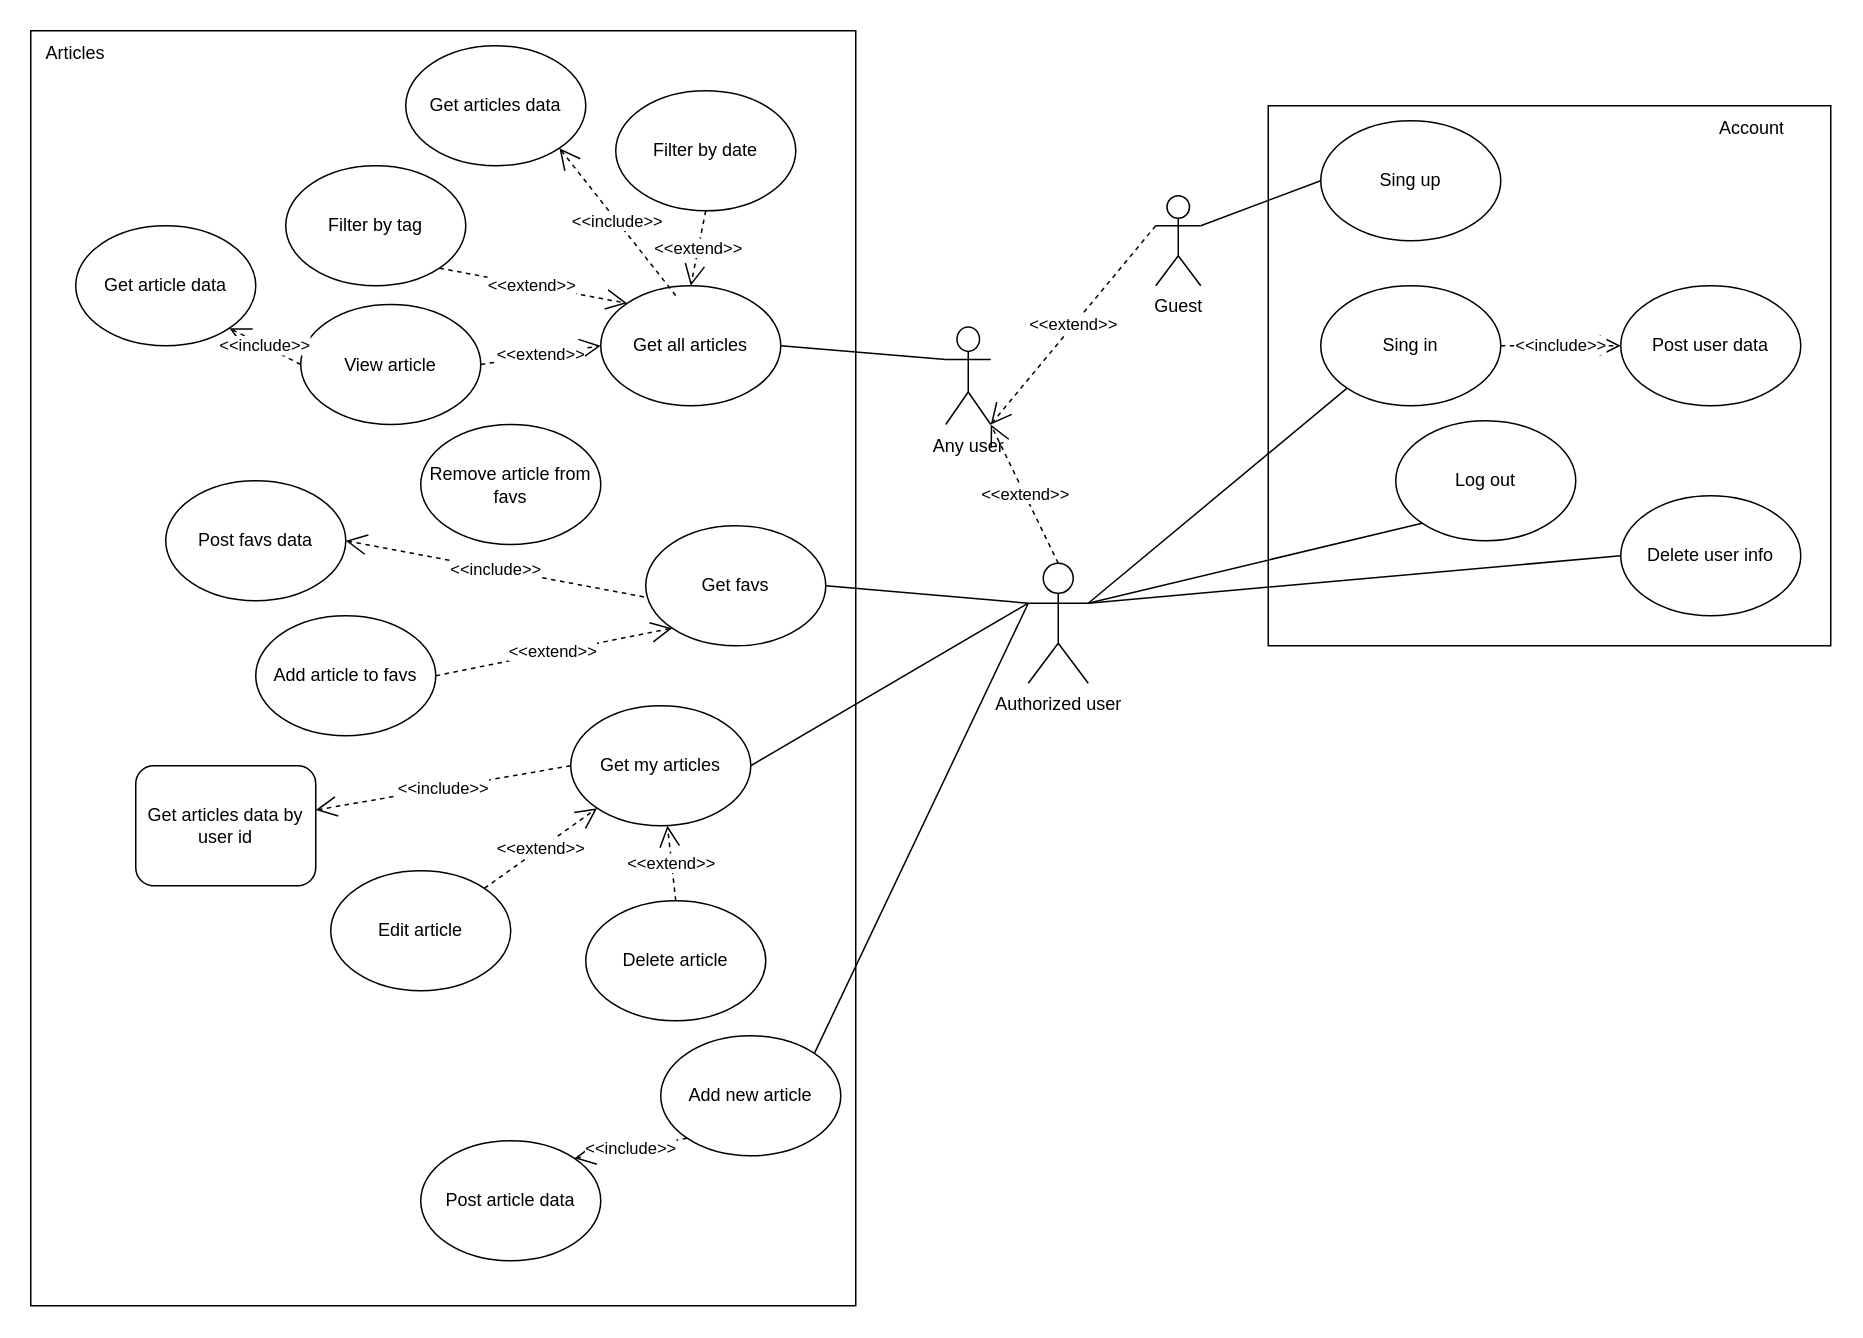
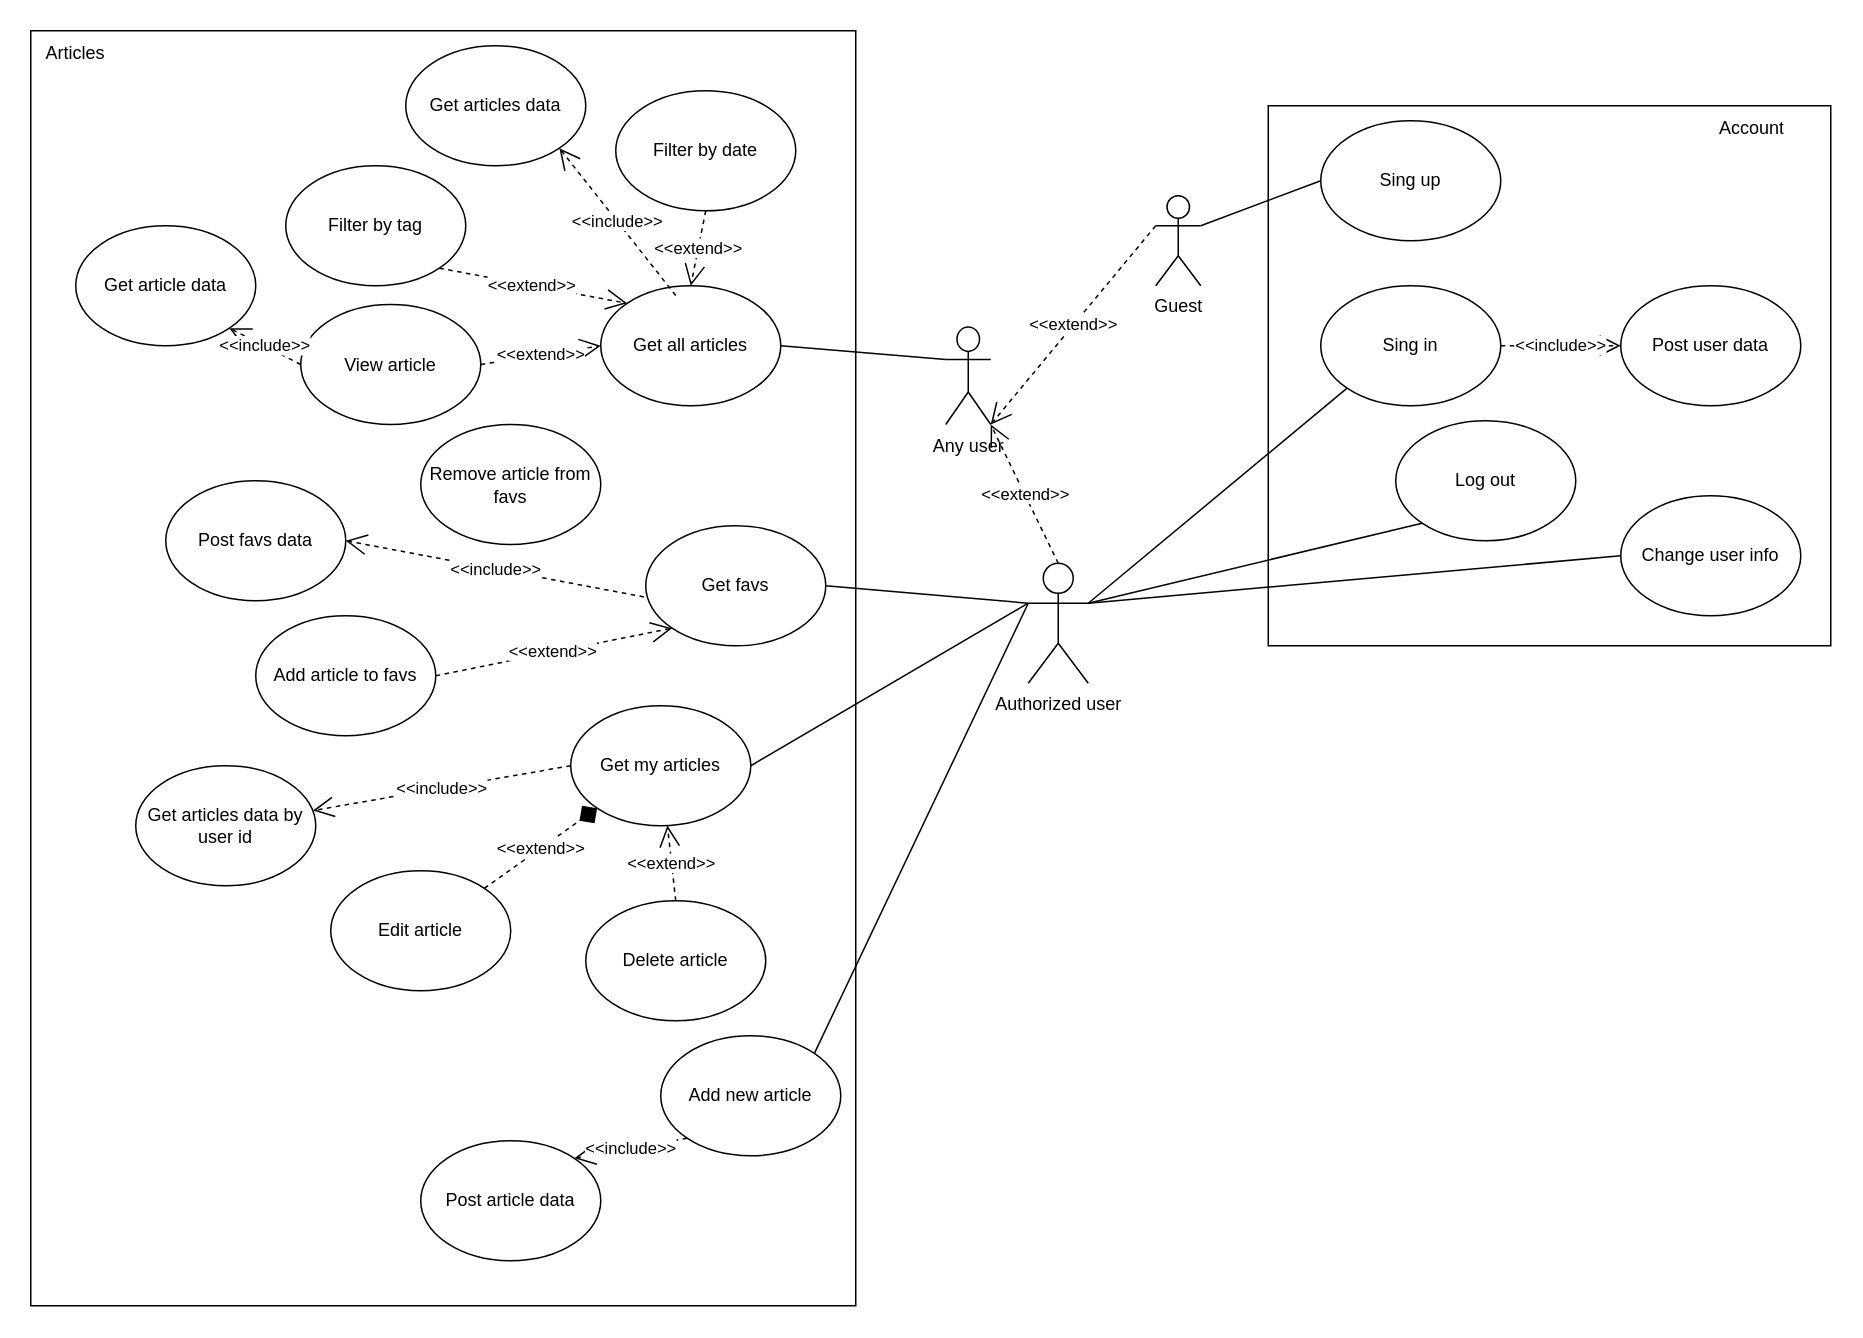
(1711, 556) -> (1711, 556)
(586, 816) -> (580, 821)
(226, 826) -> (226, 826)
